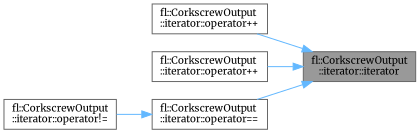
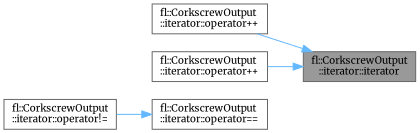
(280, 92) -> none
